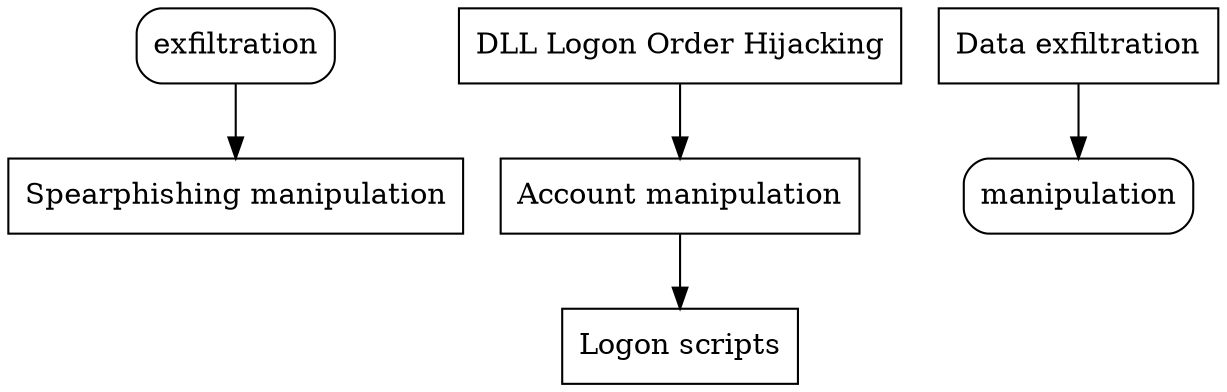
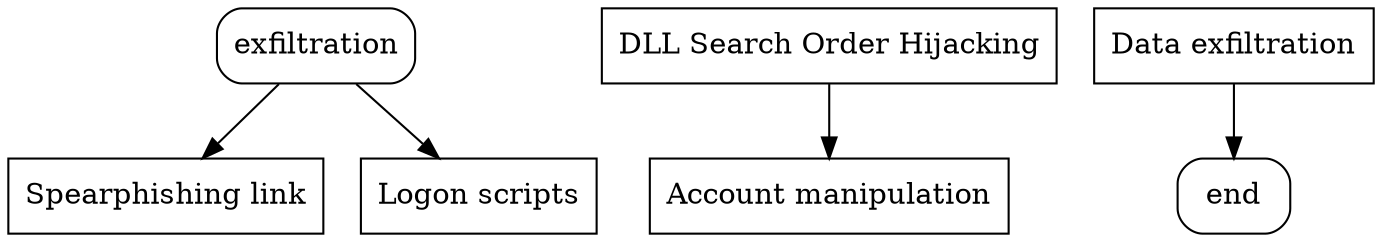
(680, 46) -> (829, 46)
(236, 196) -> (166, 196)
(1079, 196) -> (1234, 196)
(680, 261) -> (390, 114)
